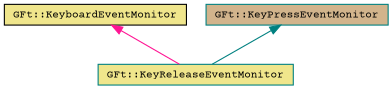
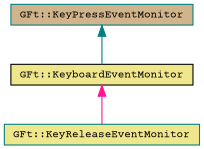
(242, 47) -> (102, 50)
